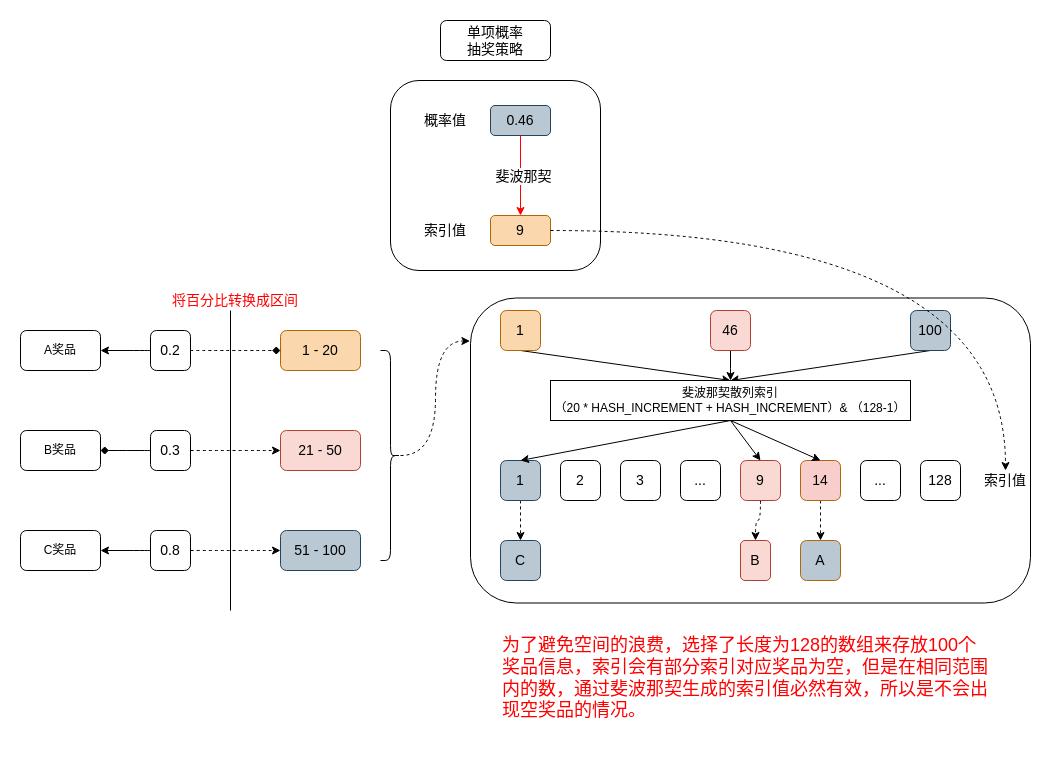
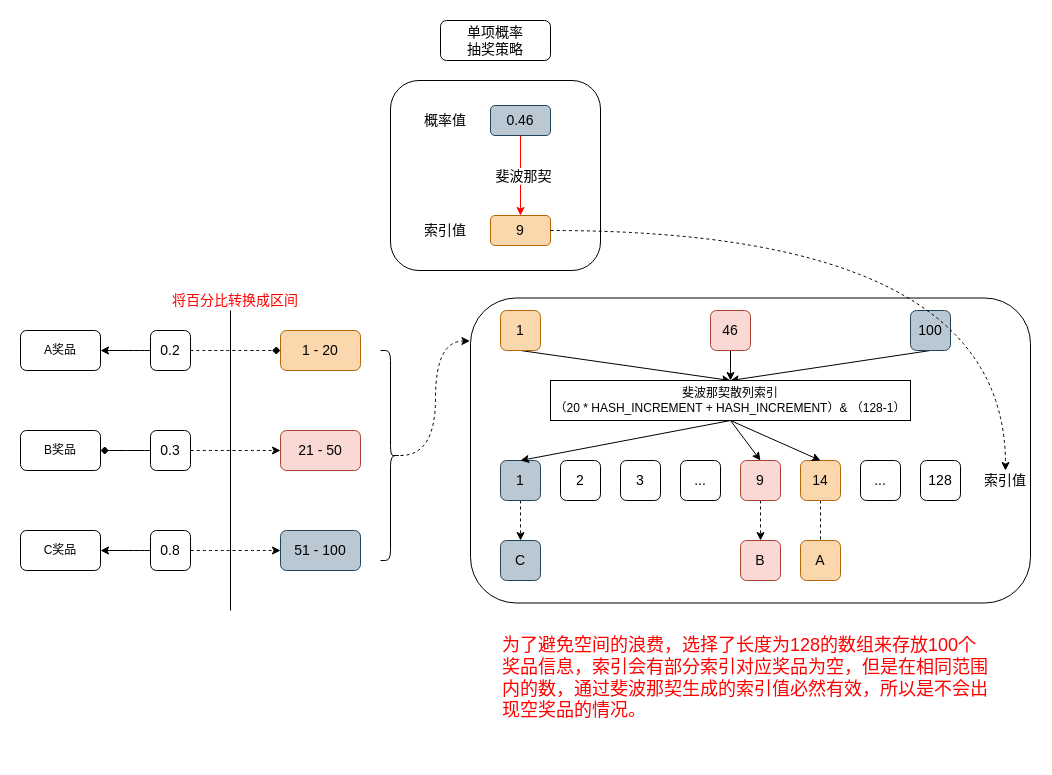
(821, 481) -> (821, 481)
(821, 532) -> (821, 535)
(756, 561) -> (761, 561)
(821, 561) -> (821, 561)
